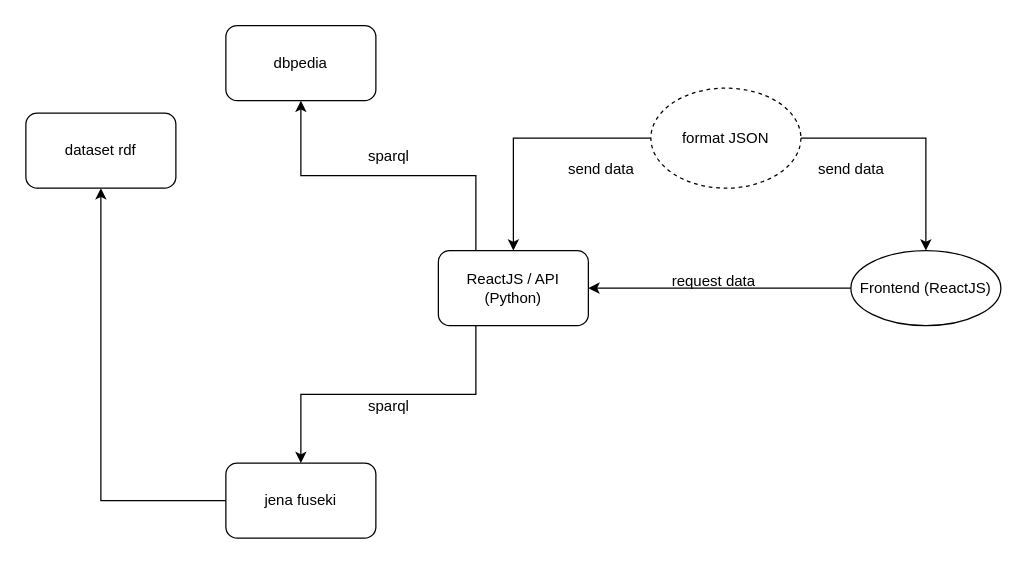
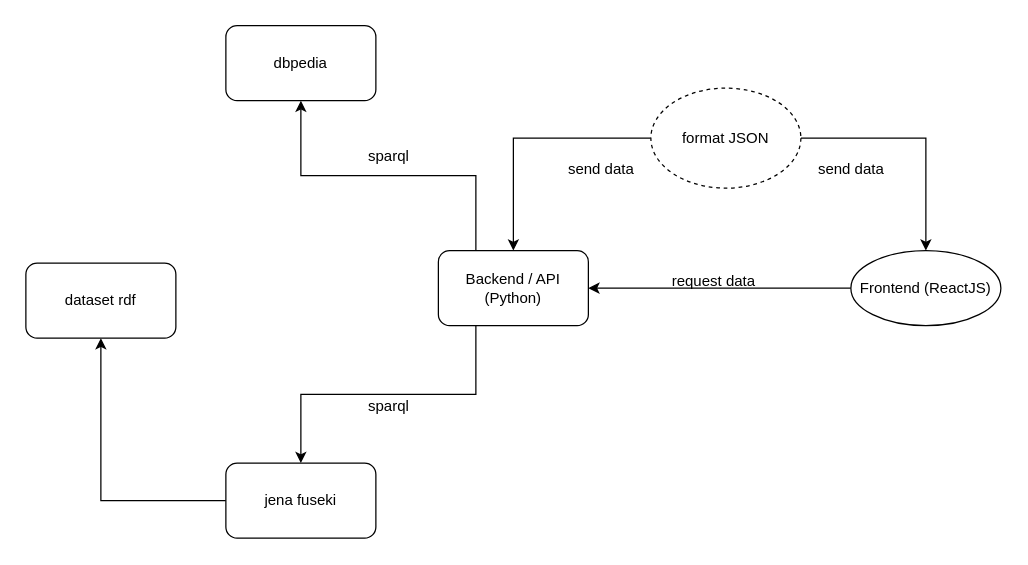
(101, 151) -> (101, 301)
(513, 288) -> (513, 288)
